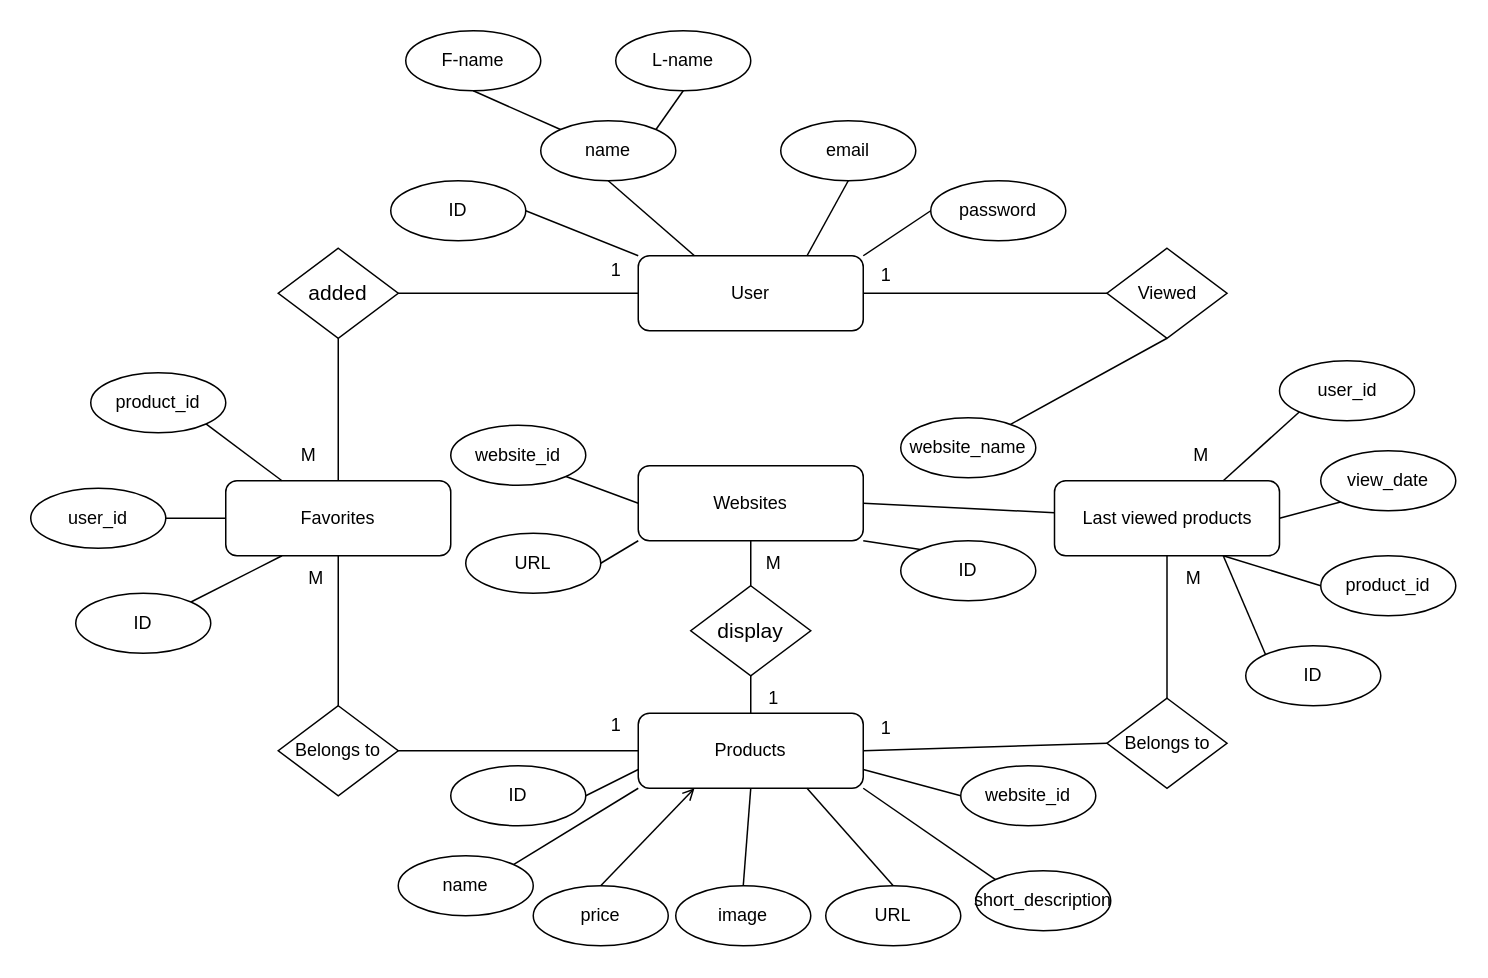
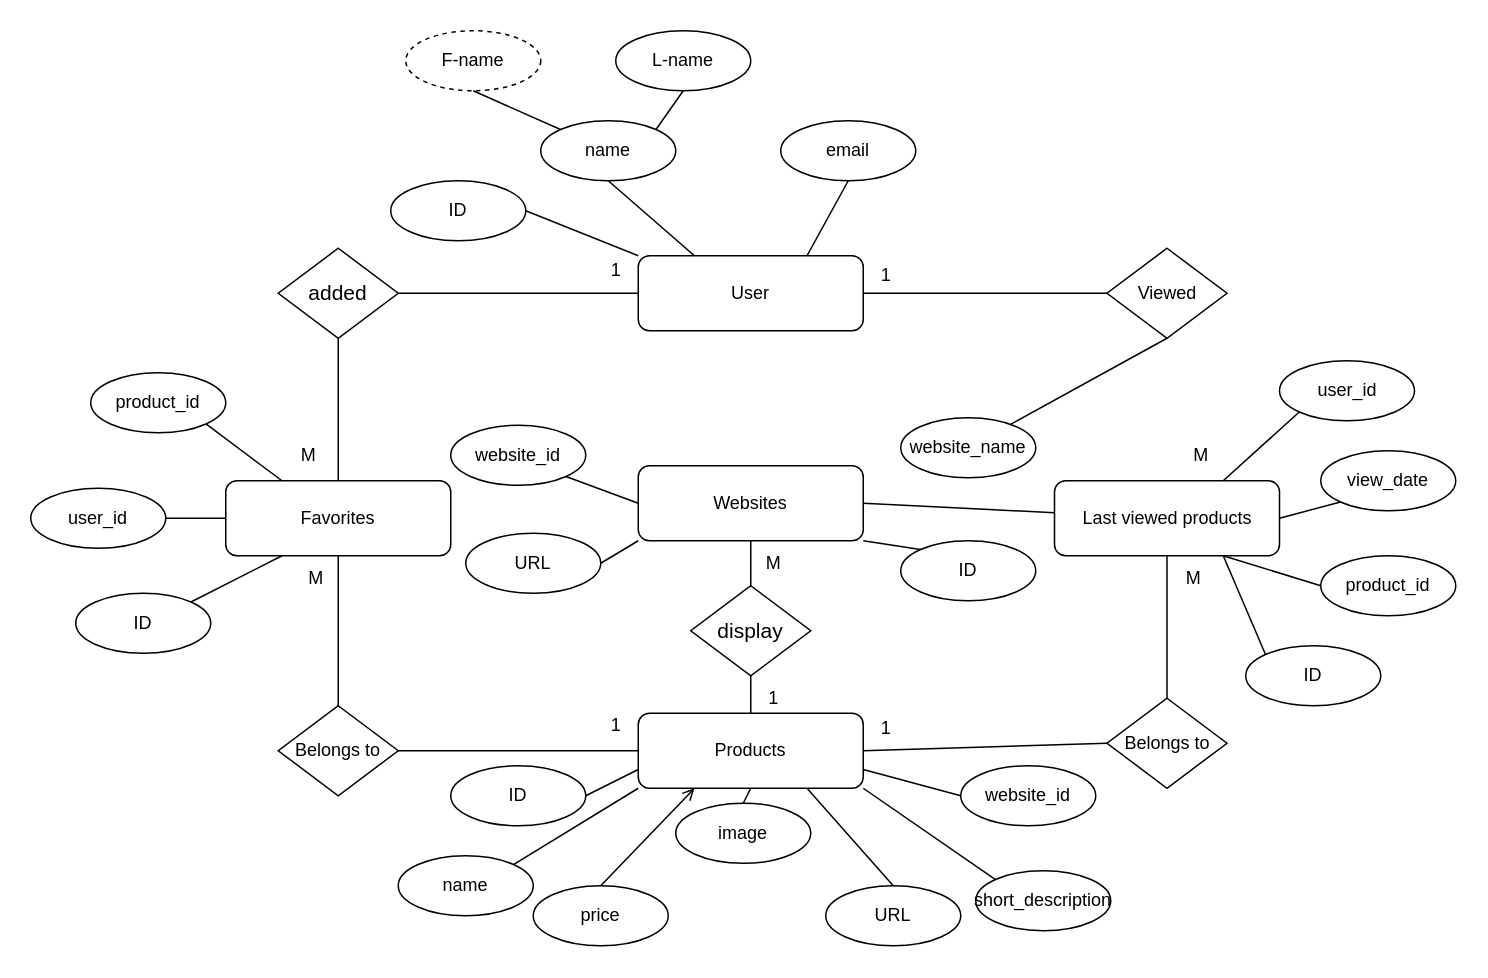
(473, 61) -> (473, 61)
(998, 211) -> none
(897, 233) -> none
(743, 916) -> (743, 833)
